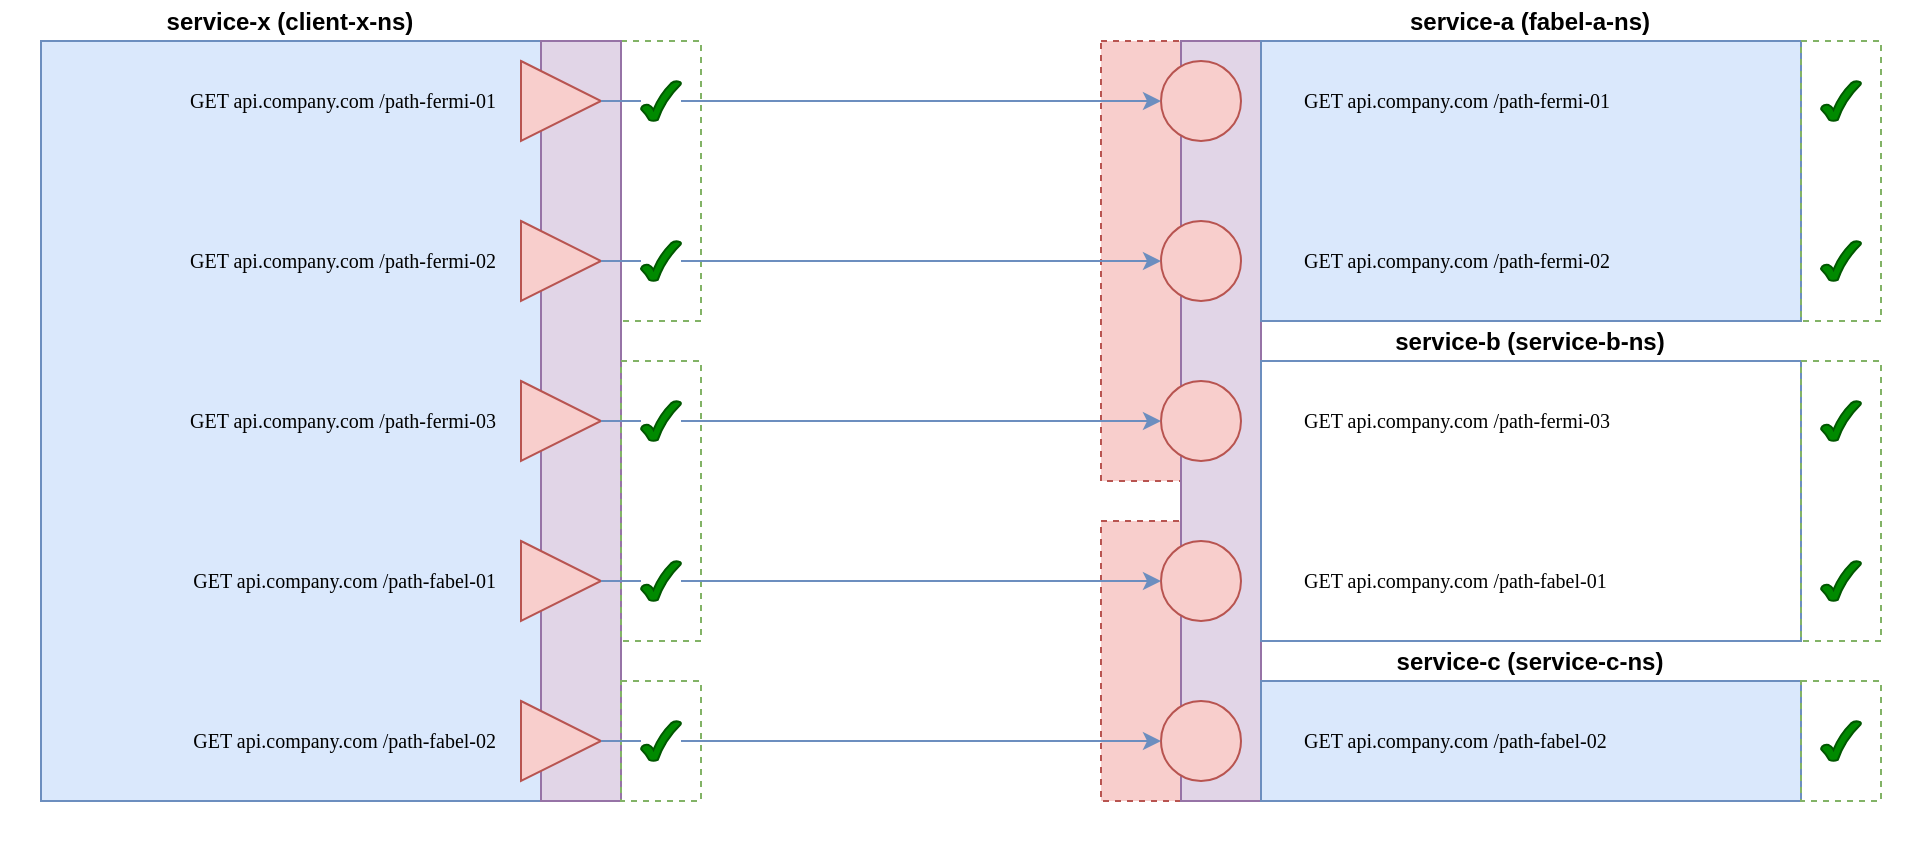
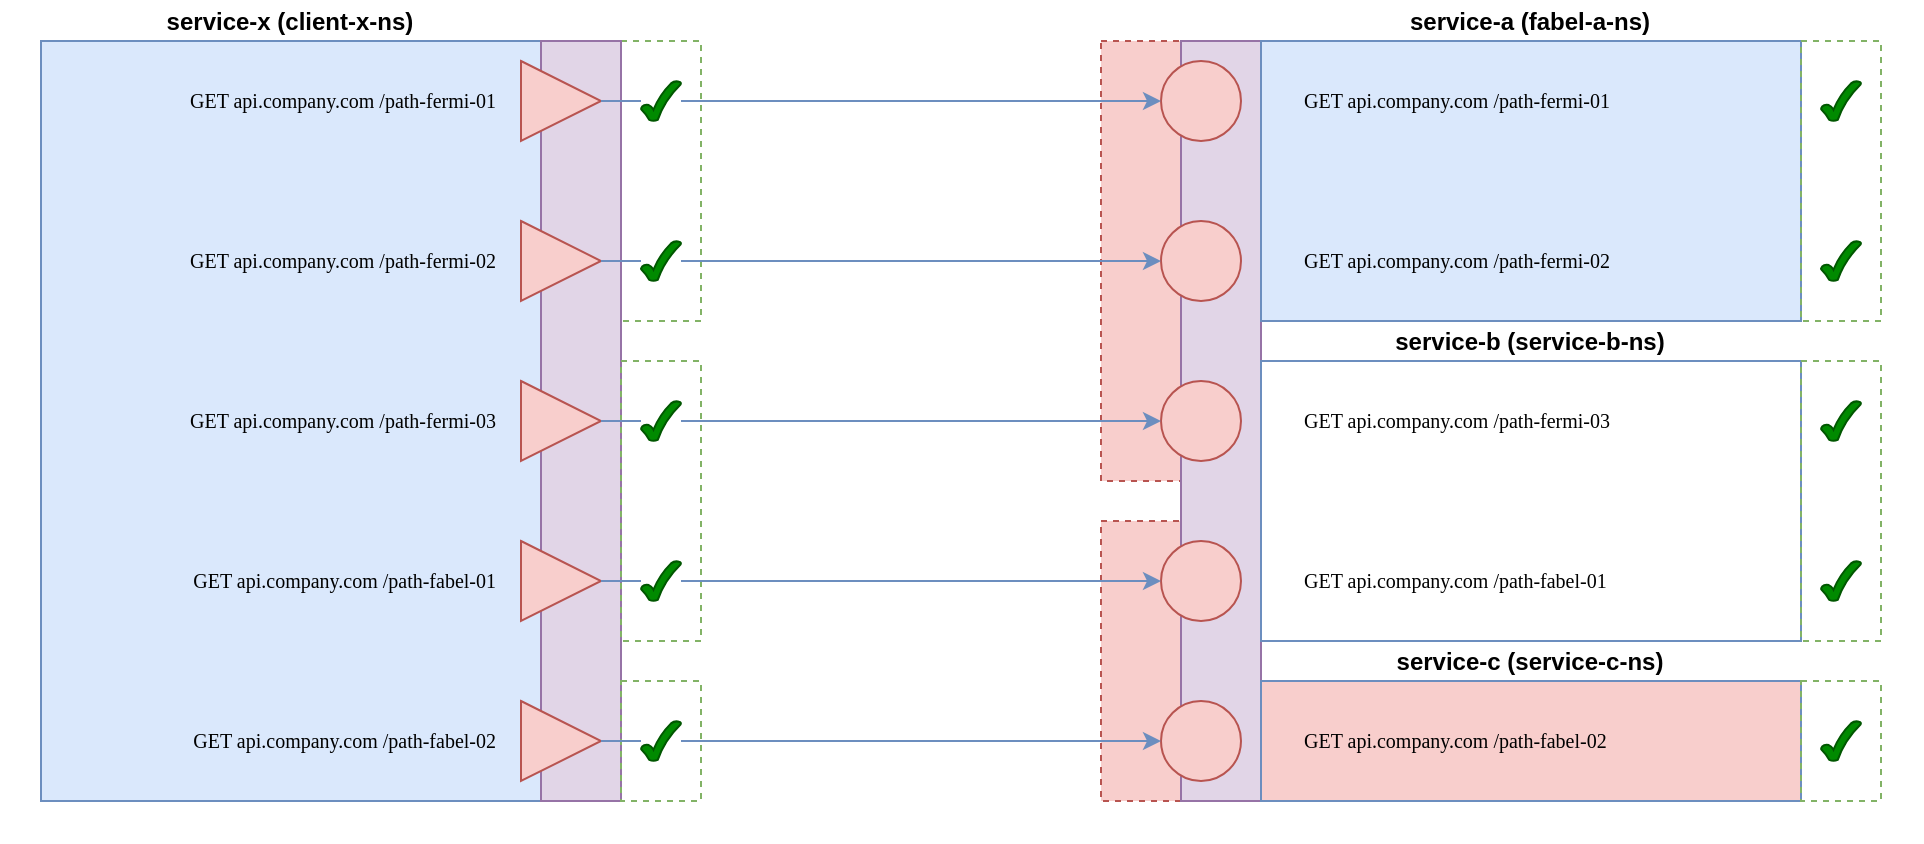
(1531, 741) -> (1531, 741)
